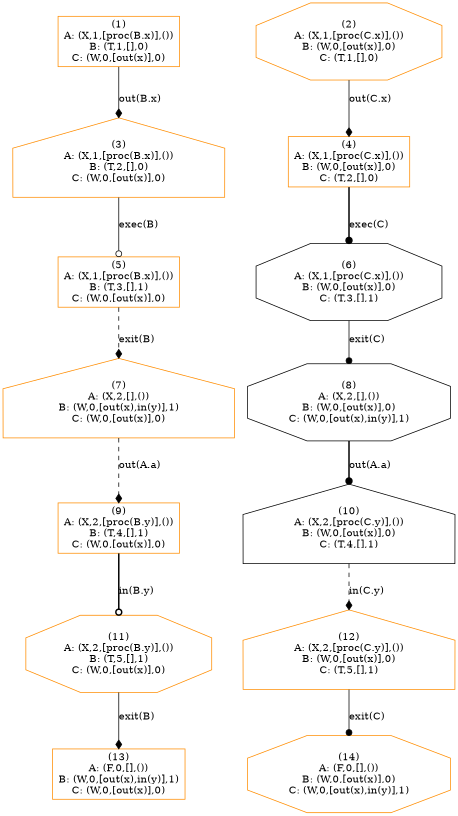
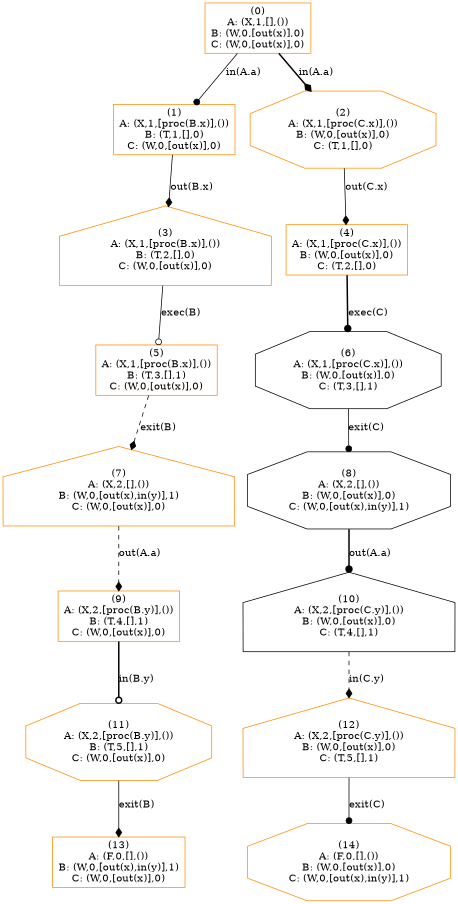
none -> (258, 28)
